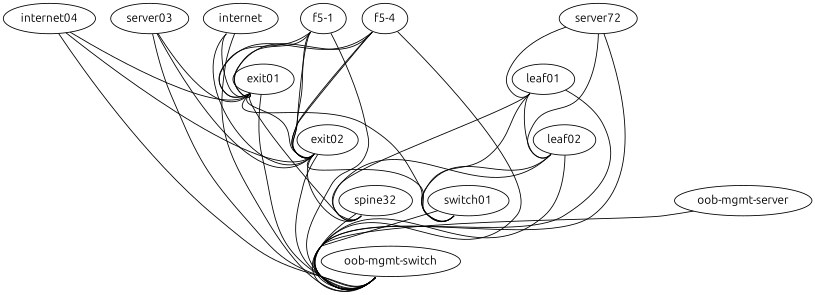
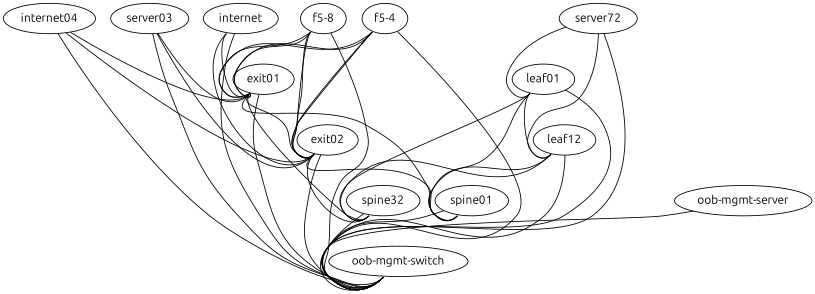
(323, 19) -> (323, 19)
(565, 140) -> (565, 140)
(468, 201) -> (472, 201)
